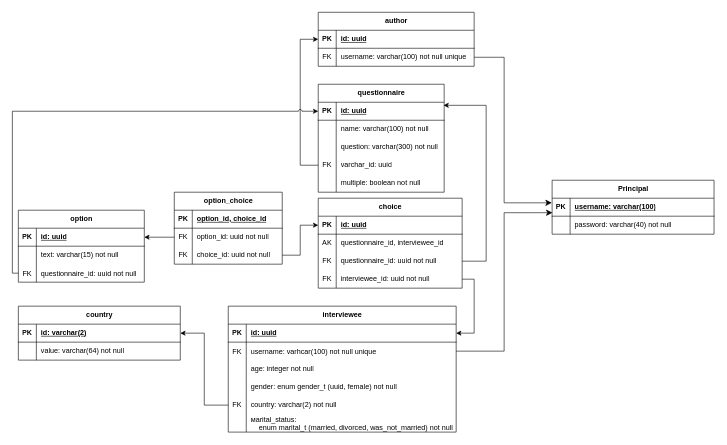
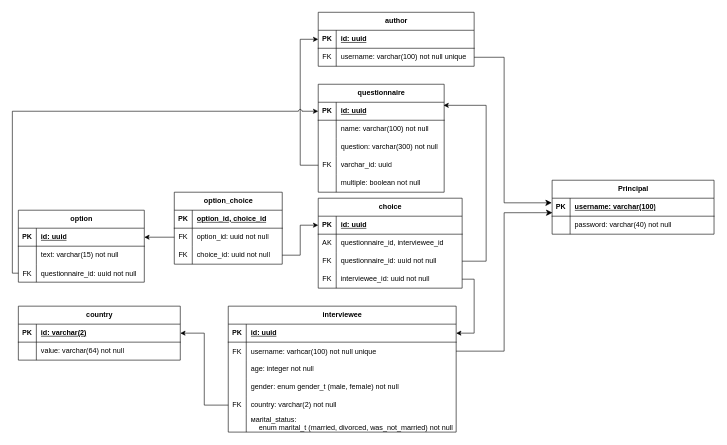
(332, 387) -> (332, 387)
